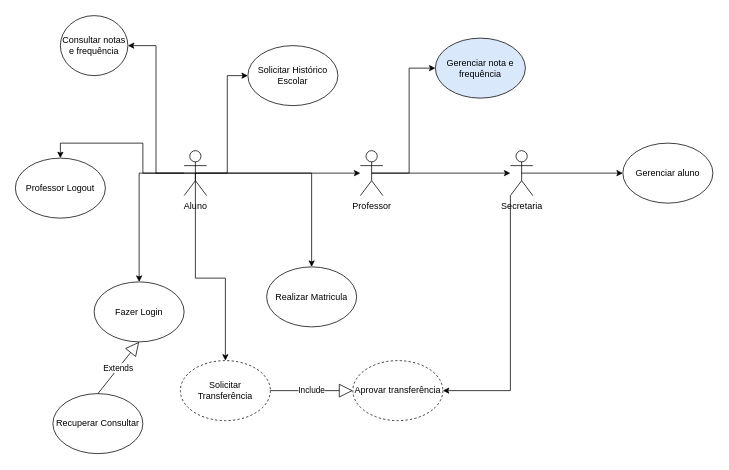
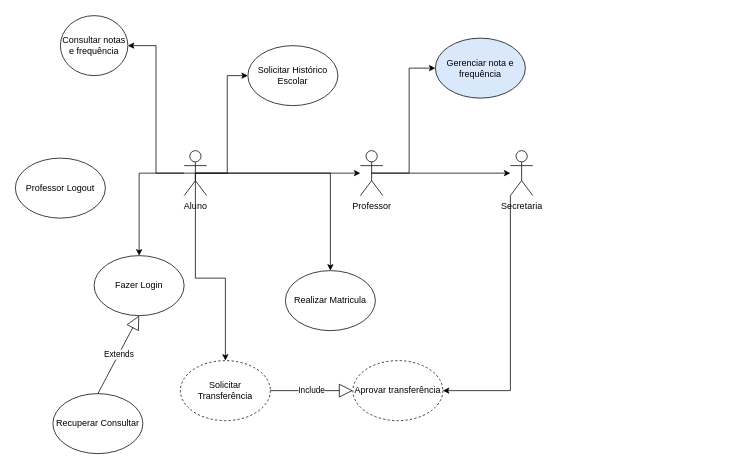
(60, 147) -> none
(616, 173) -> none
(668, 173) -> none
(312, 297) -> (330, 300)
(139, 312) -> (139, 285)
